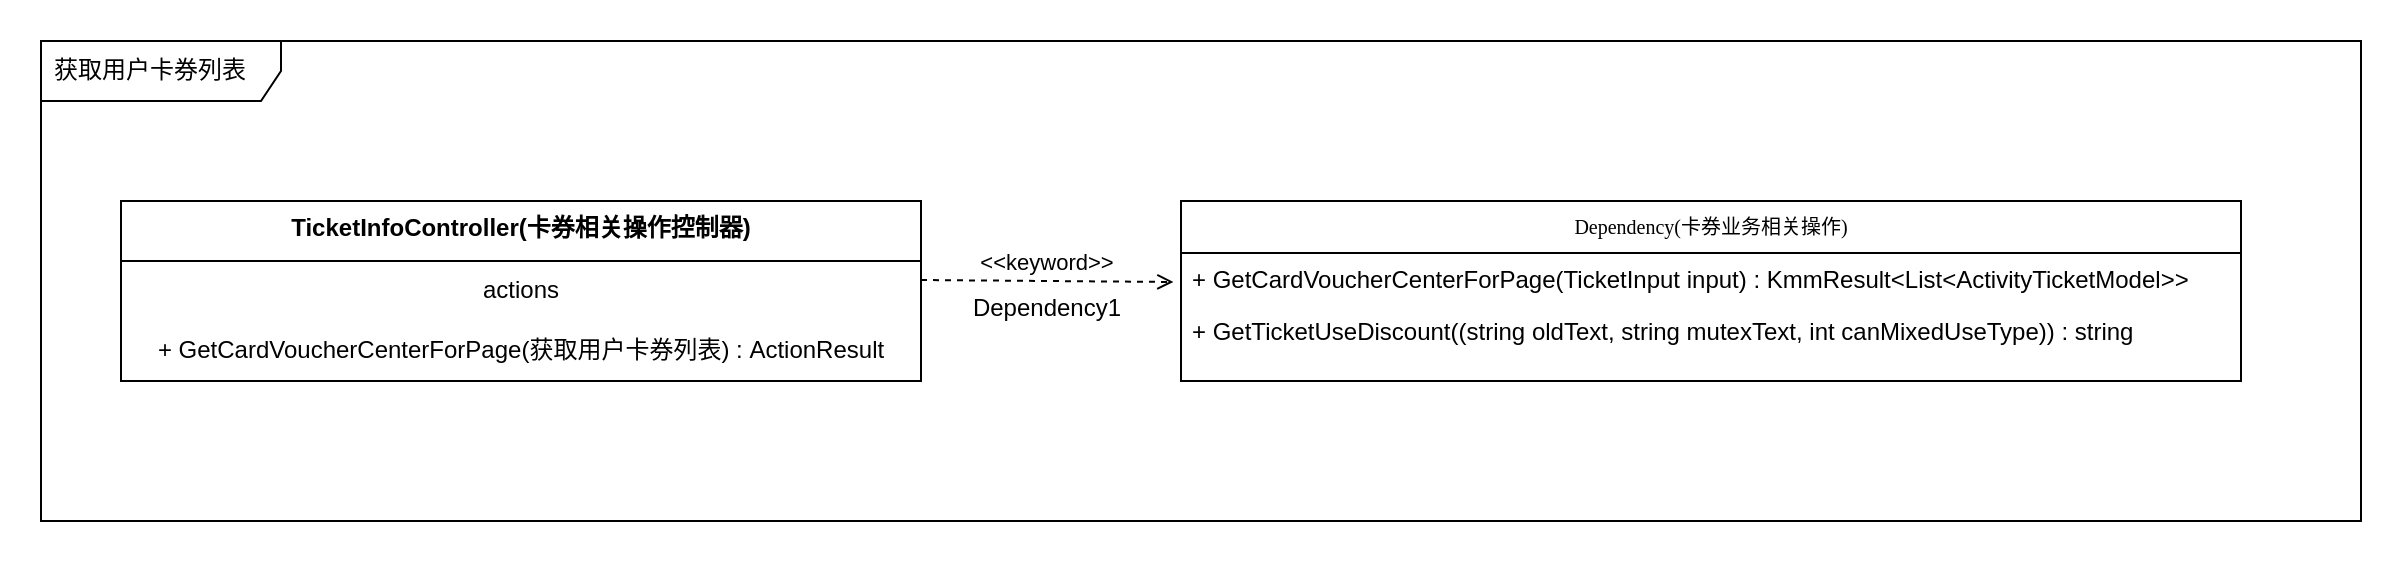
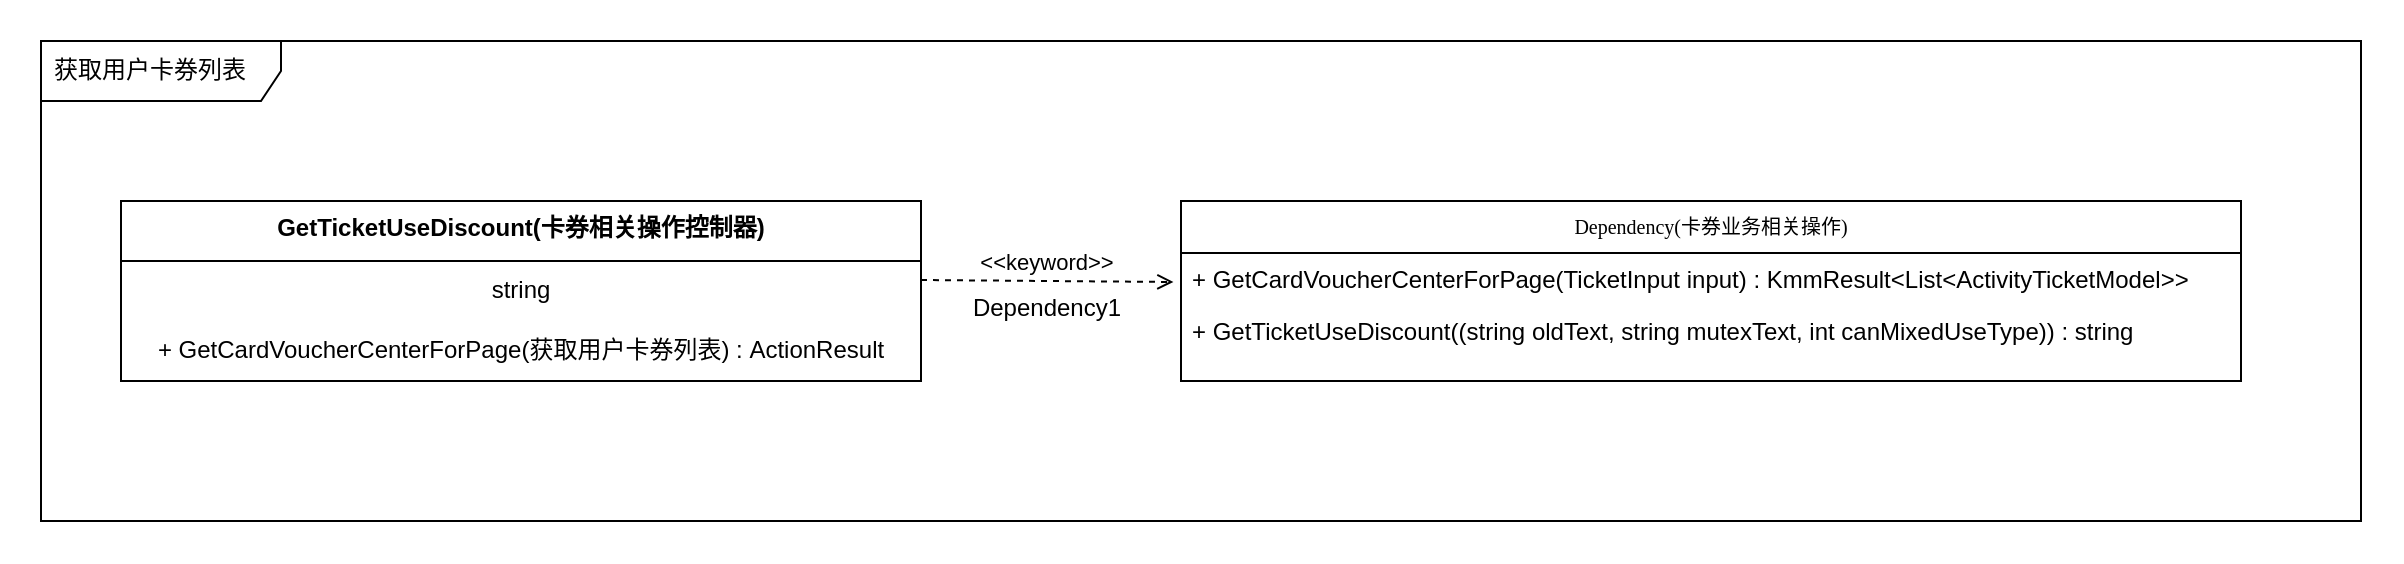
(522, 229) -> (522, 229)
(522, 291) -> (522, 291)
